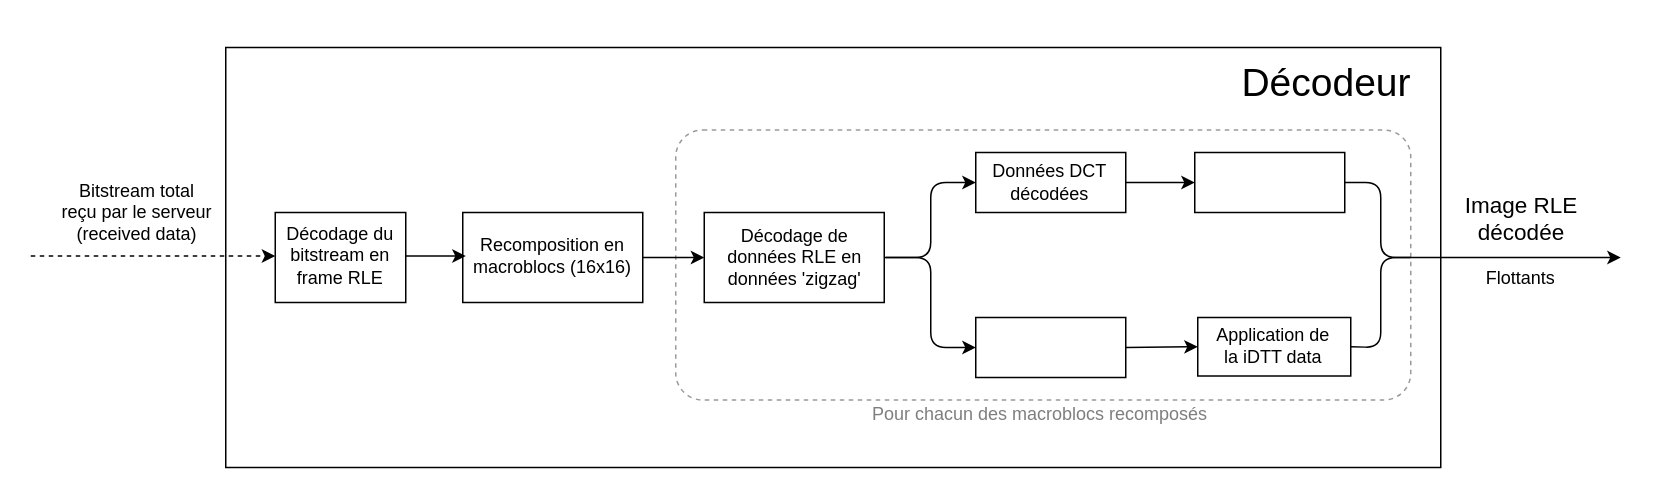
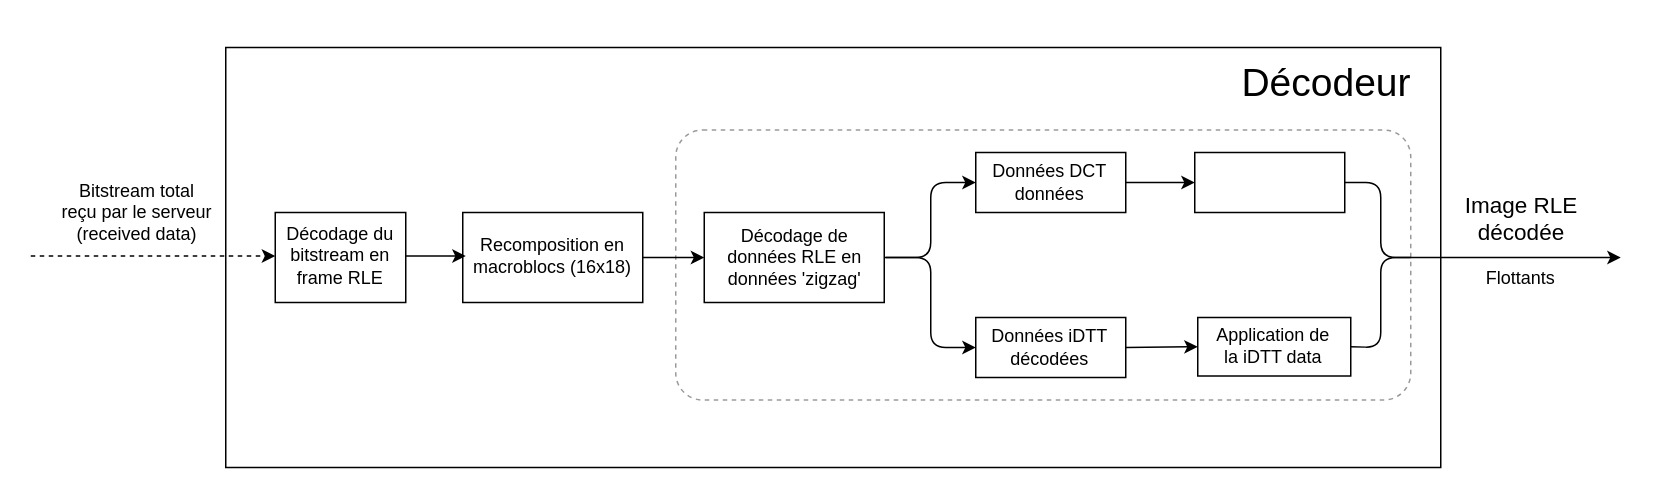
(1050, 182) -> (1050, 182)
(553, 256) -> (553, 256)
none -> (1050, 347)
(1040, 415) -> none
